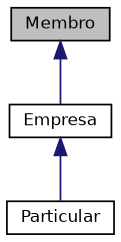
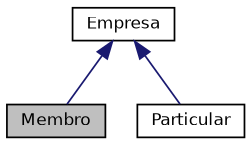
(60, 82) -> (85, 80)
